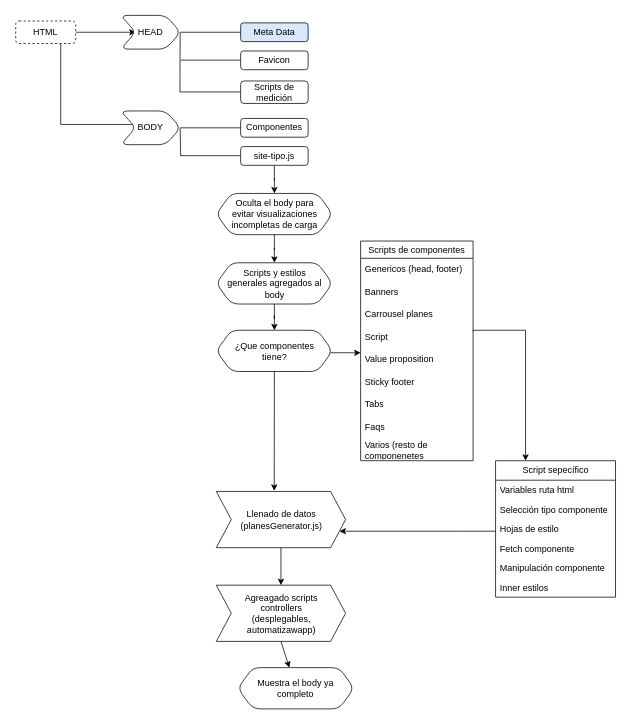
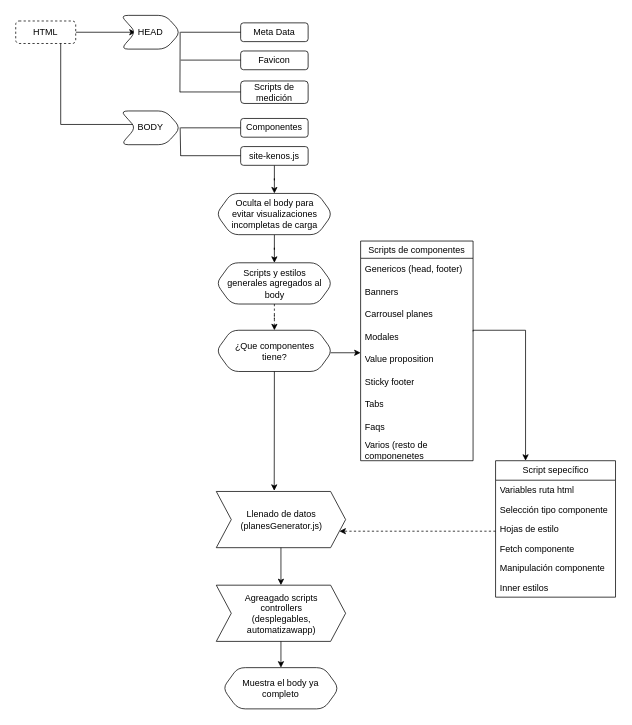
(274, 32) -> (274, 32)
(274, 156) -> (274, 156)
(274, 317) -> (274, 317)
(379, 337) -> (381, 337)
(420, 531) -> (420, 531)
(296, 689) -> (281, 689)
